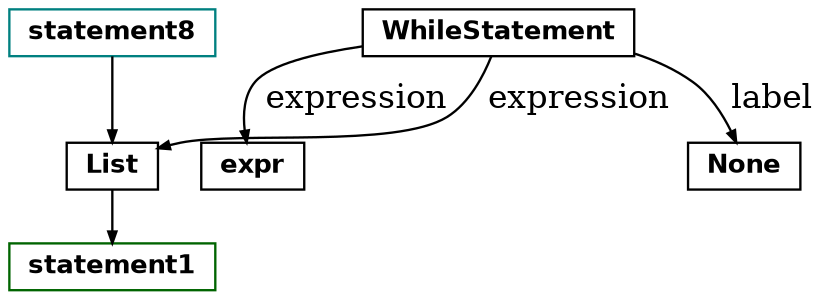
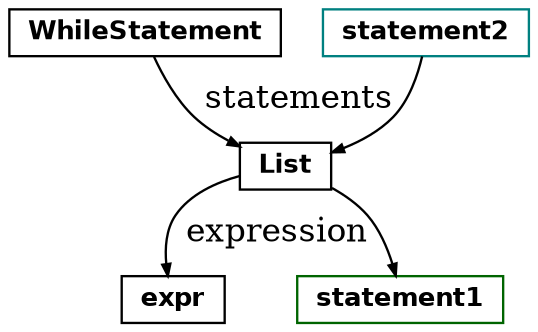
(112, 33) -> (426, 33)
(282, 65) -> (184, 205)
(573, 99) -> (294, 99)
(744, 166) -> none
